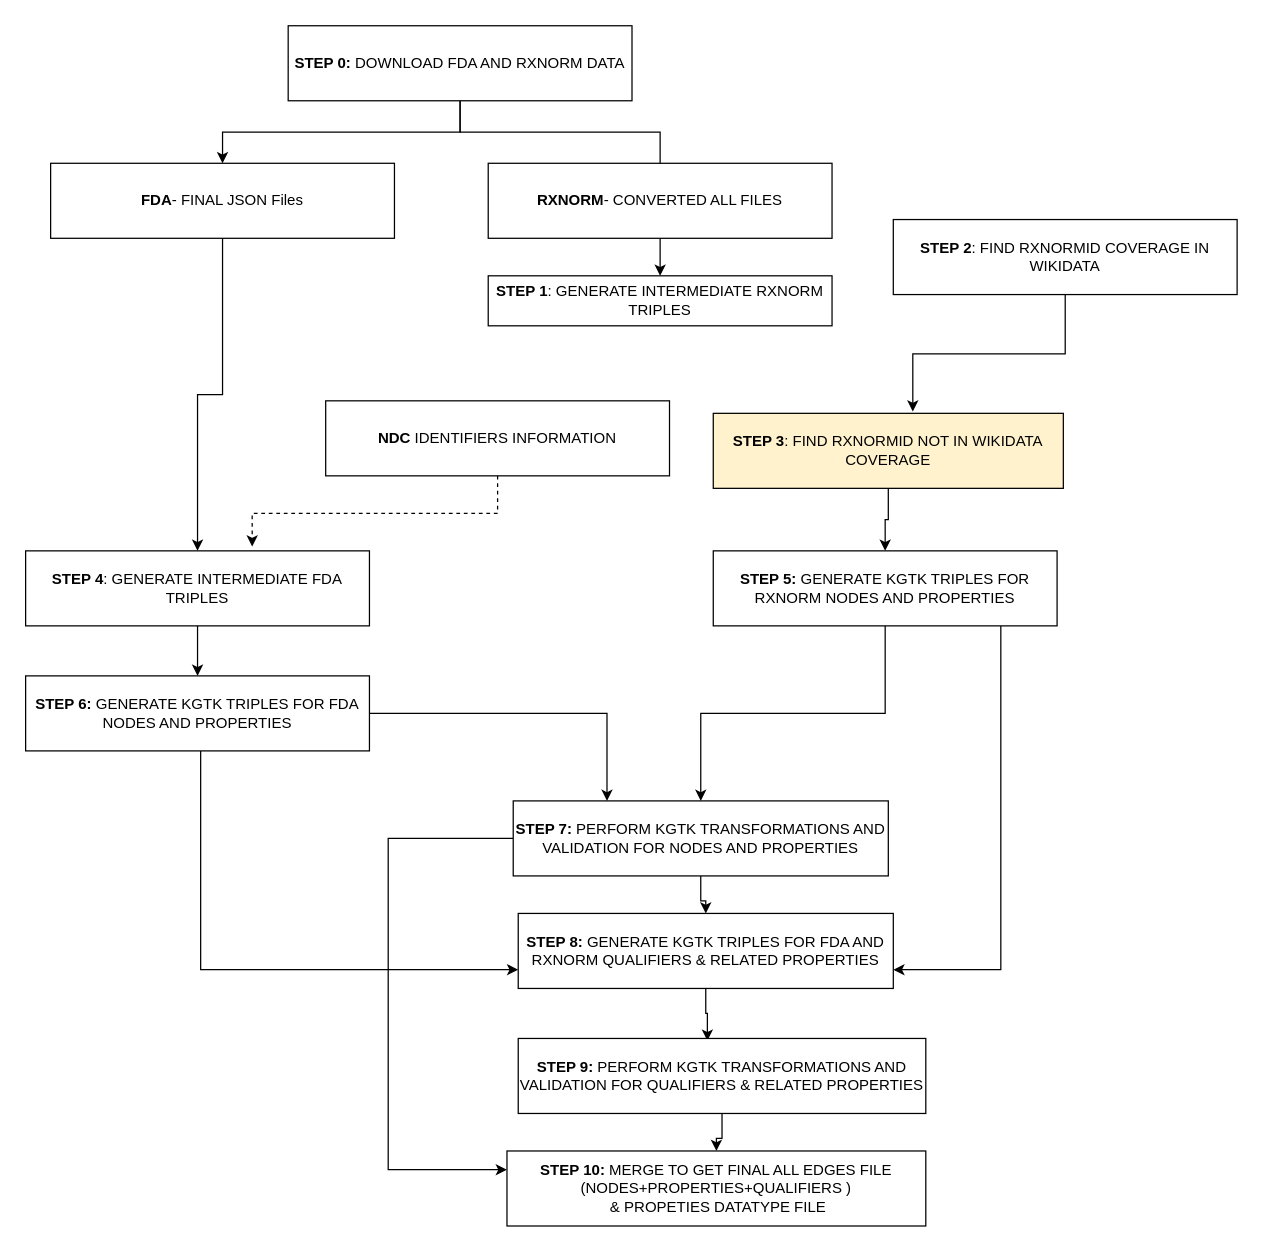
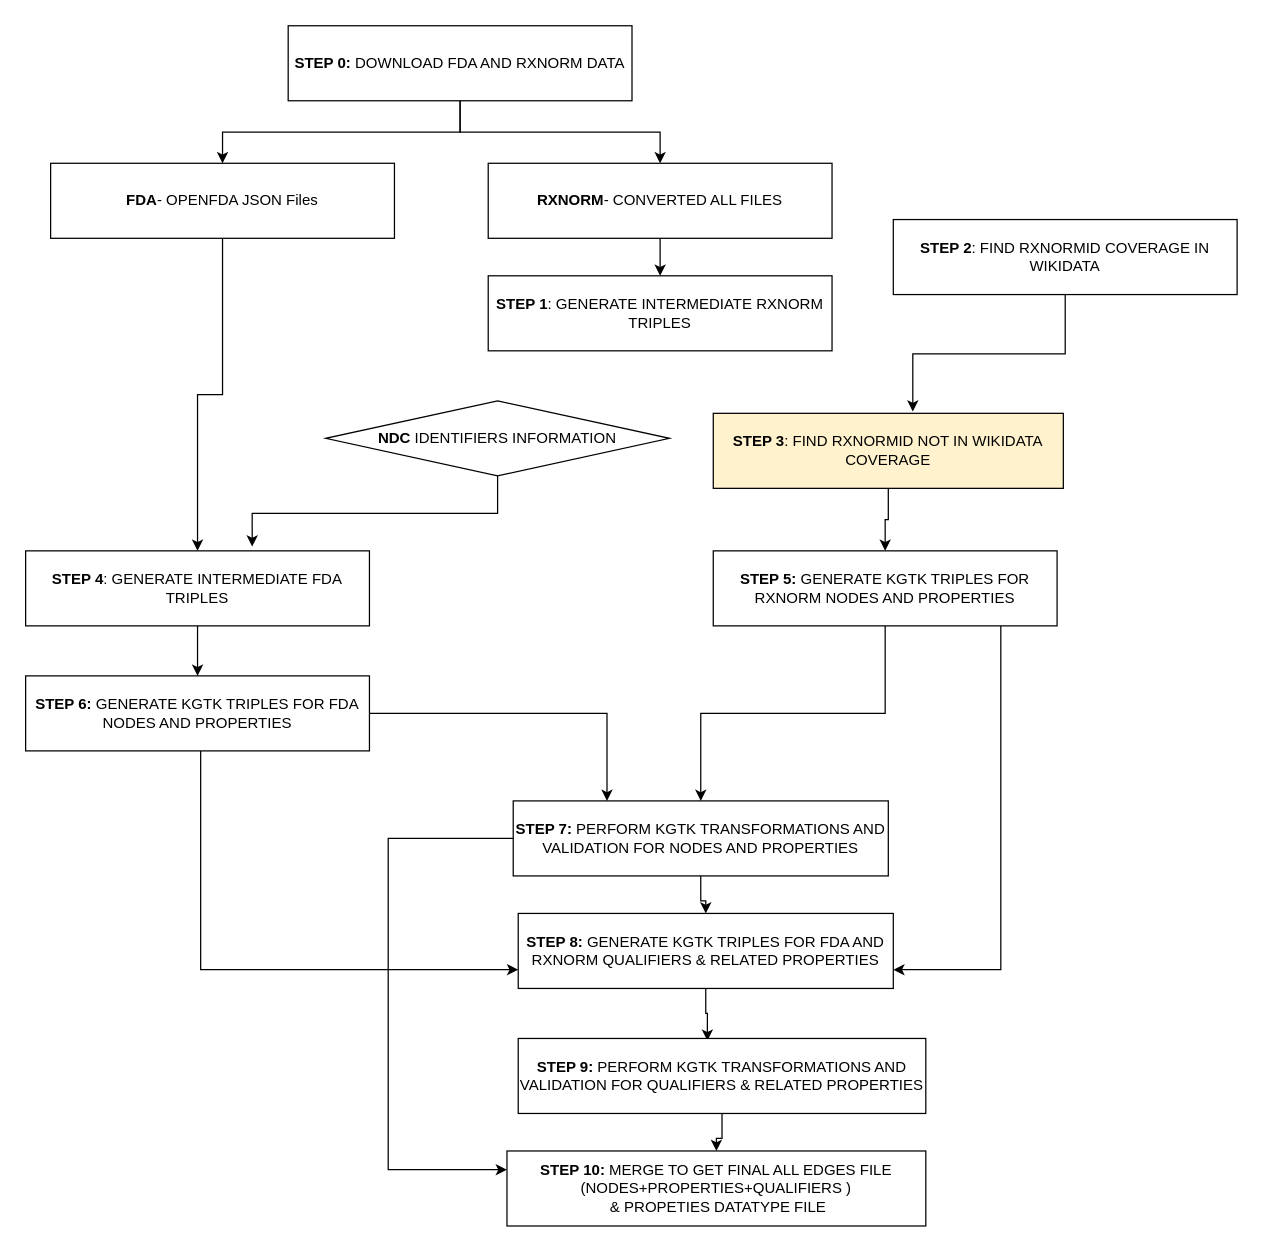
(660, 156) -> (660, 153)
(223, 201) -> (223, 201)
(660, 301) -> (660, 313)
(498, 438) -> (498, 438)
(380, 513) -> (380, 513)
